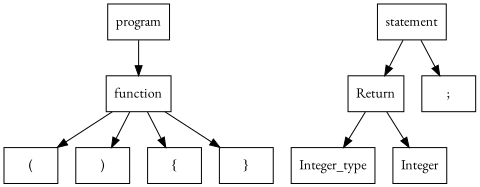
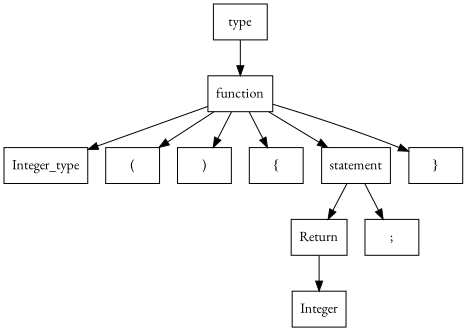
(139, 22) -> (240, 22)
(357, 125) -> (153, 126)
none -> (294, 127)
